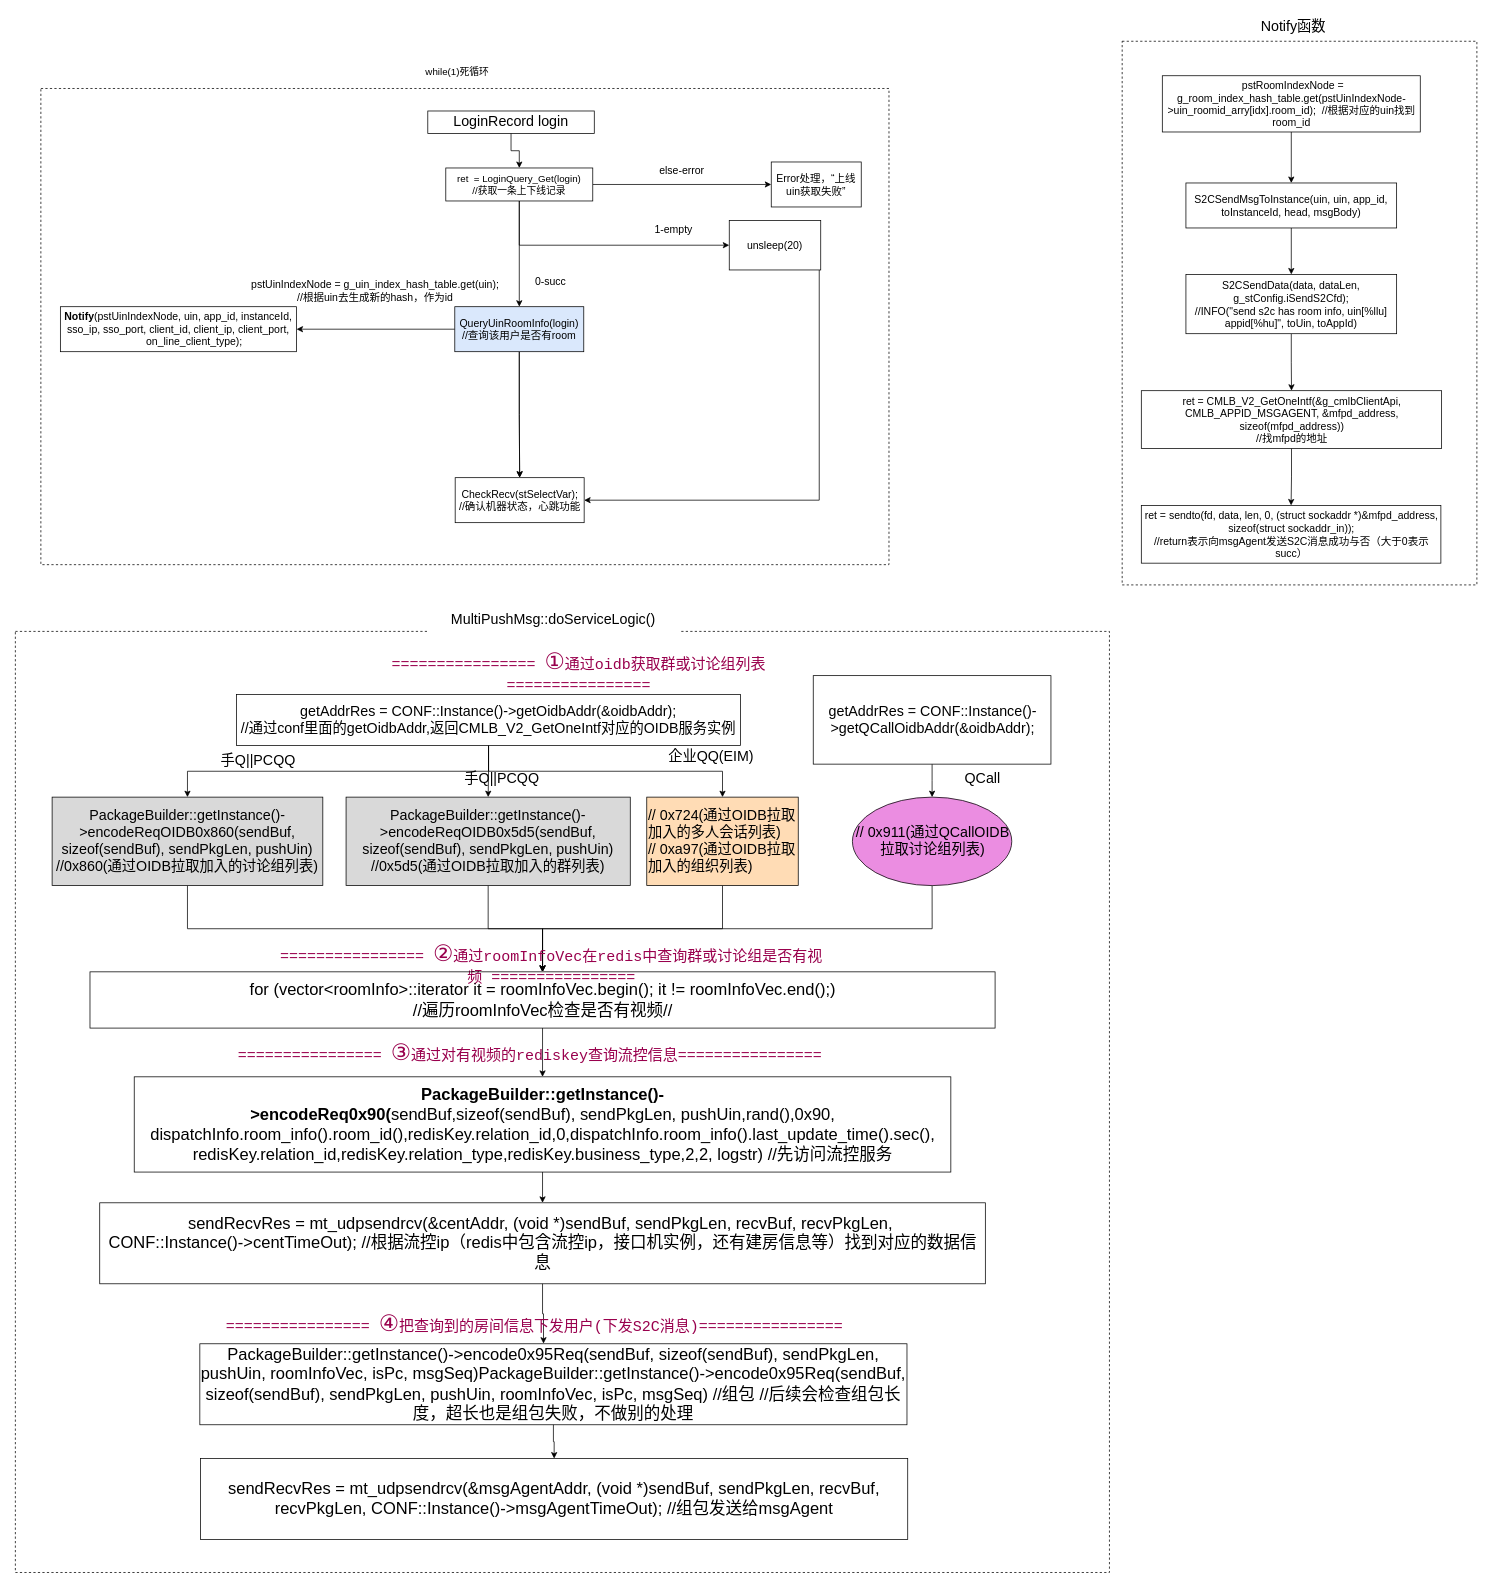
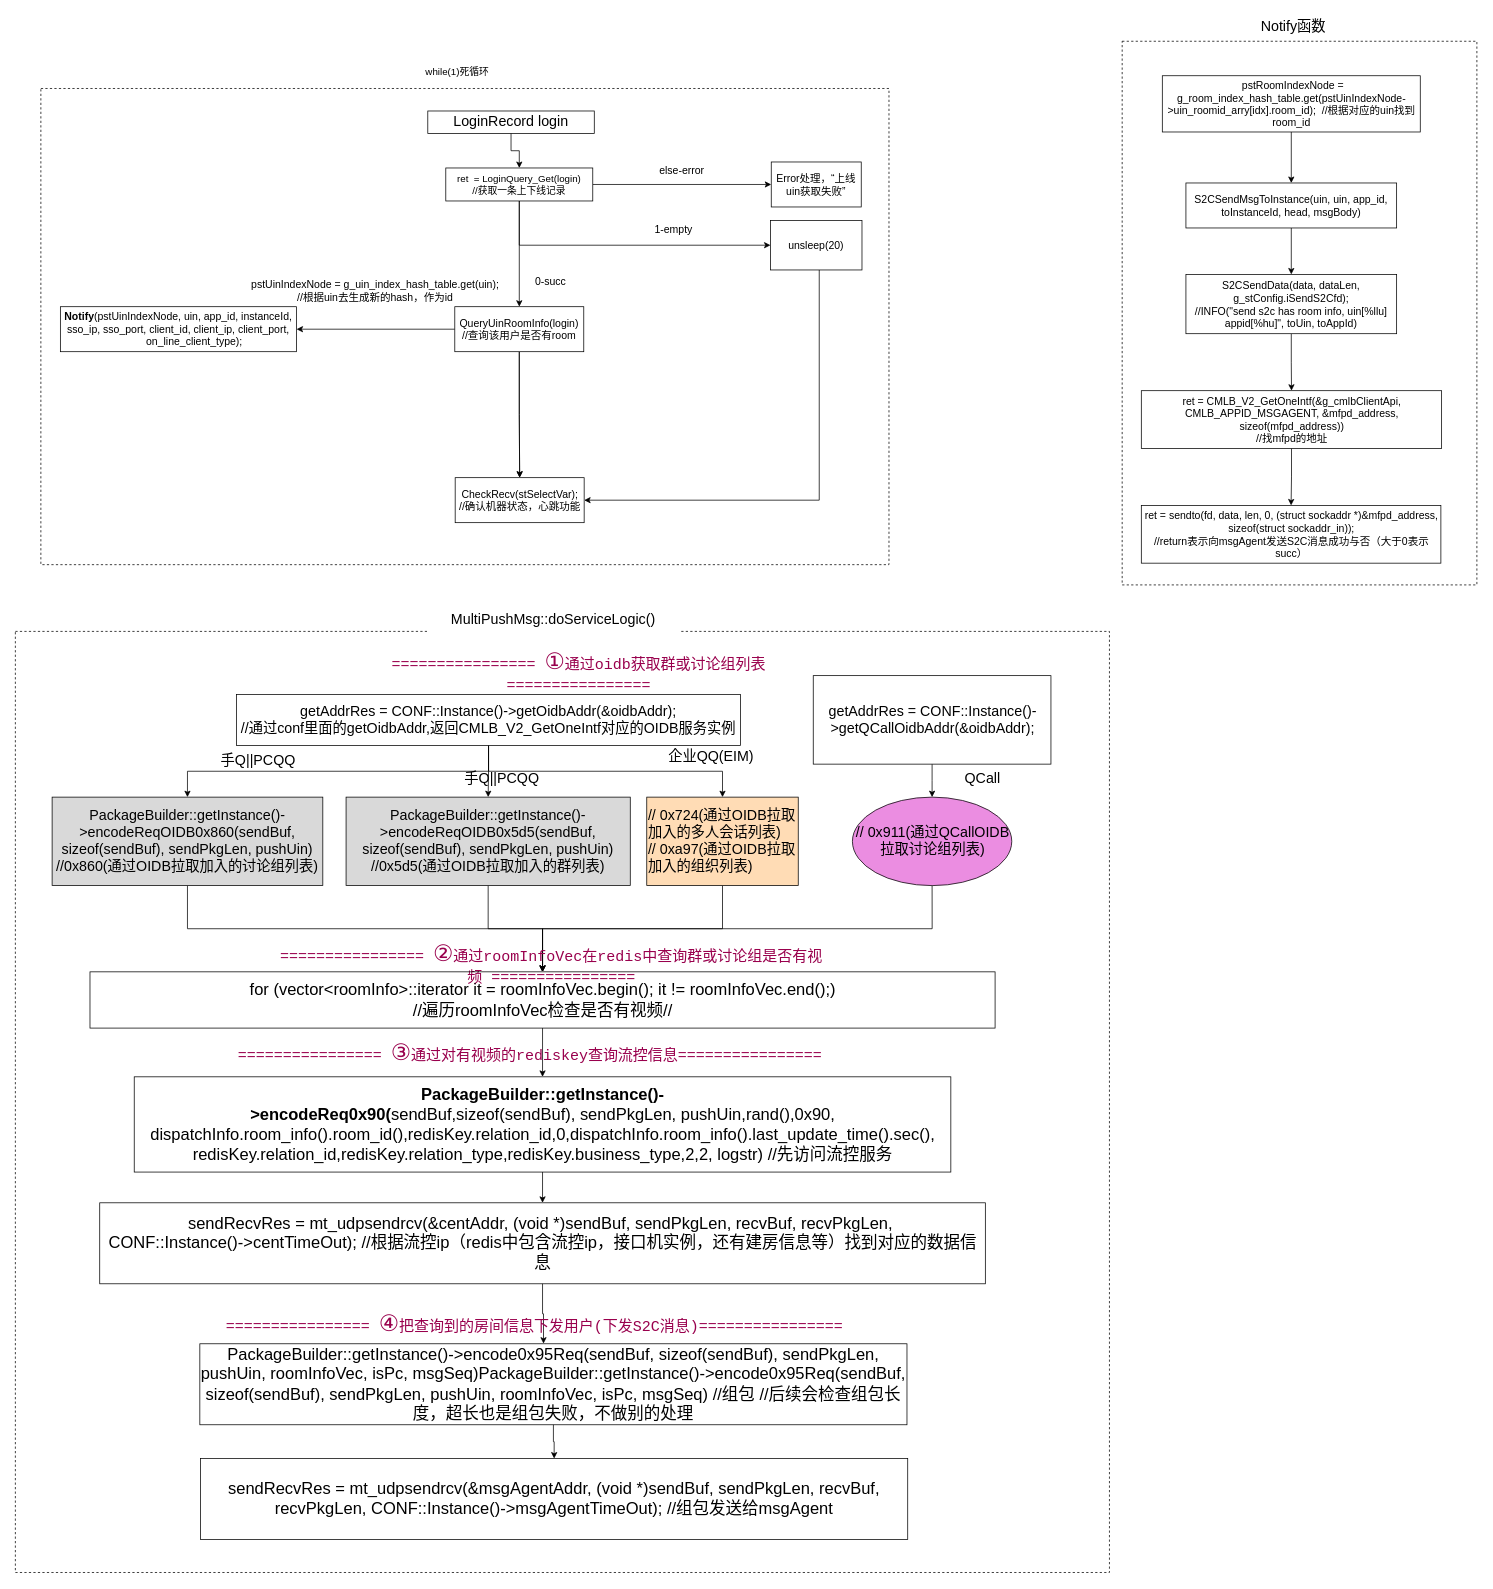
(775, 245) -> (816, 245)
(519, 329) -> (519, 329)
